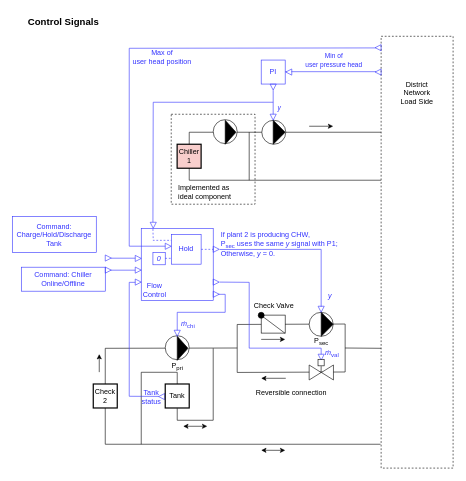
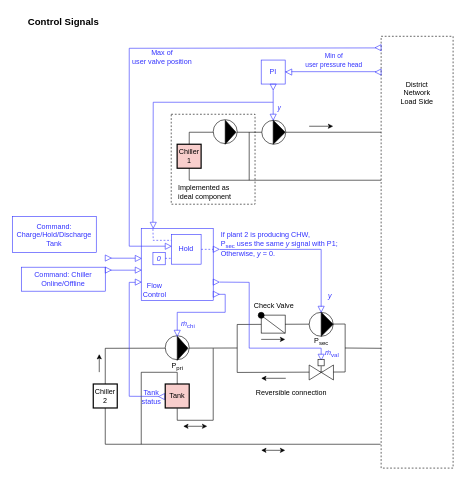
(162, 57) -> (162, 57)
(105, 396) -> (105, 396)
(177, 396) -> (177, 396)
